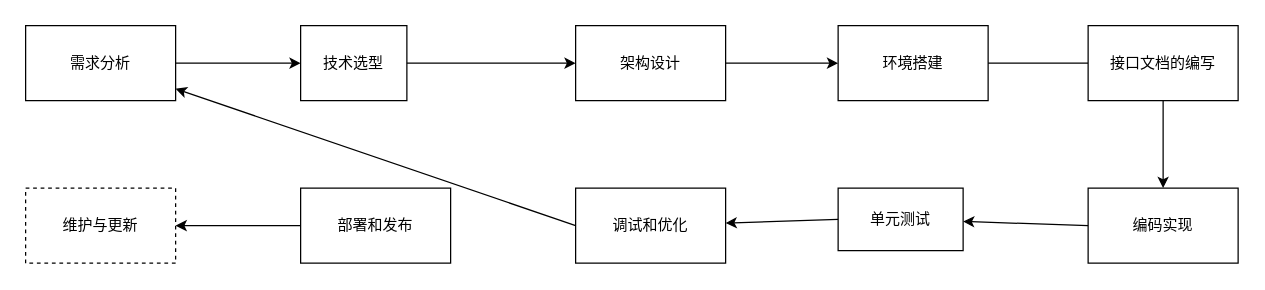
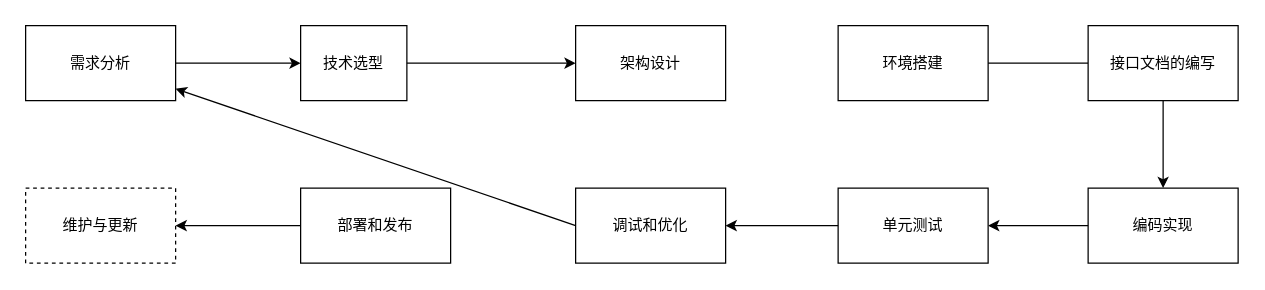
(778, 63) -> none
(901, 219) -> (913, 226)
